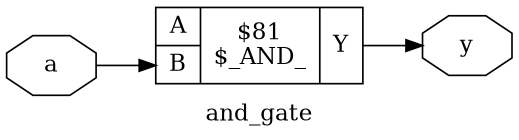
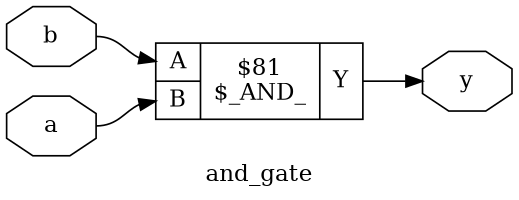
none -> (51, 36)
